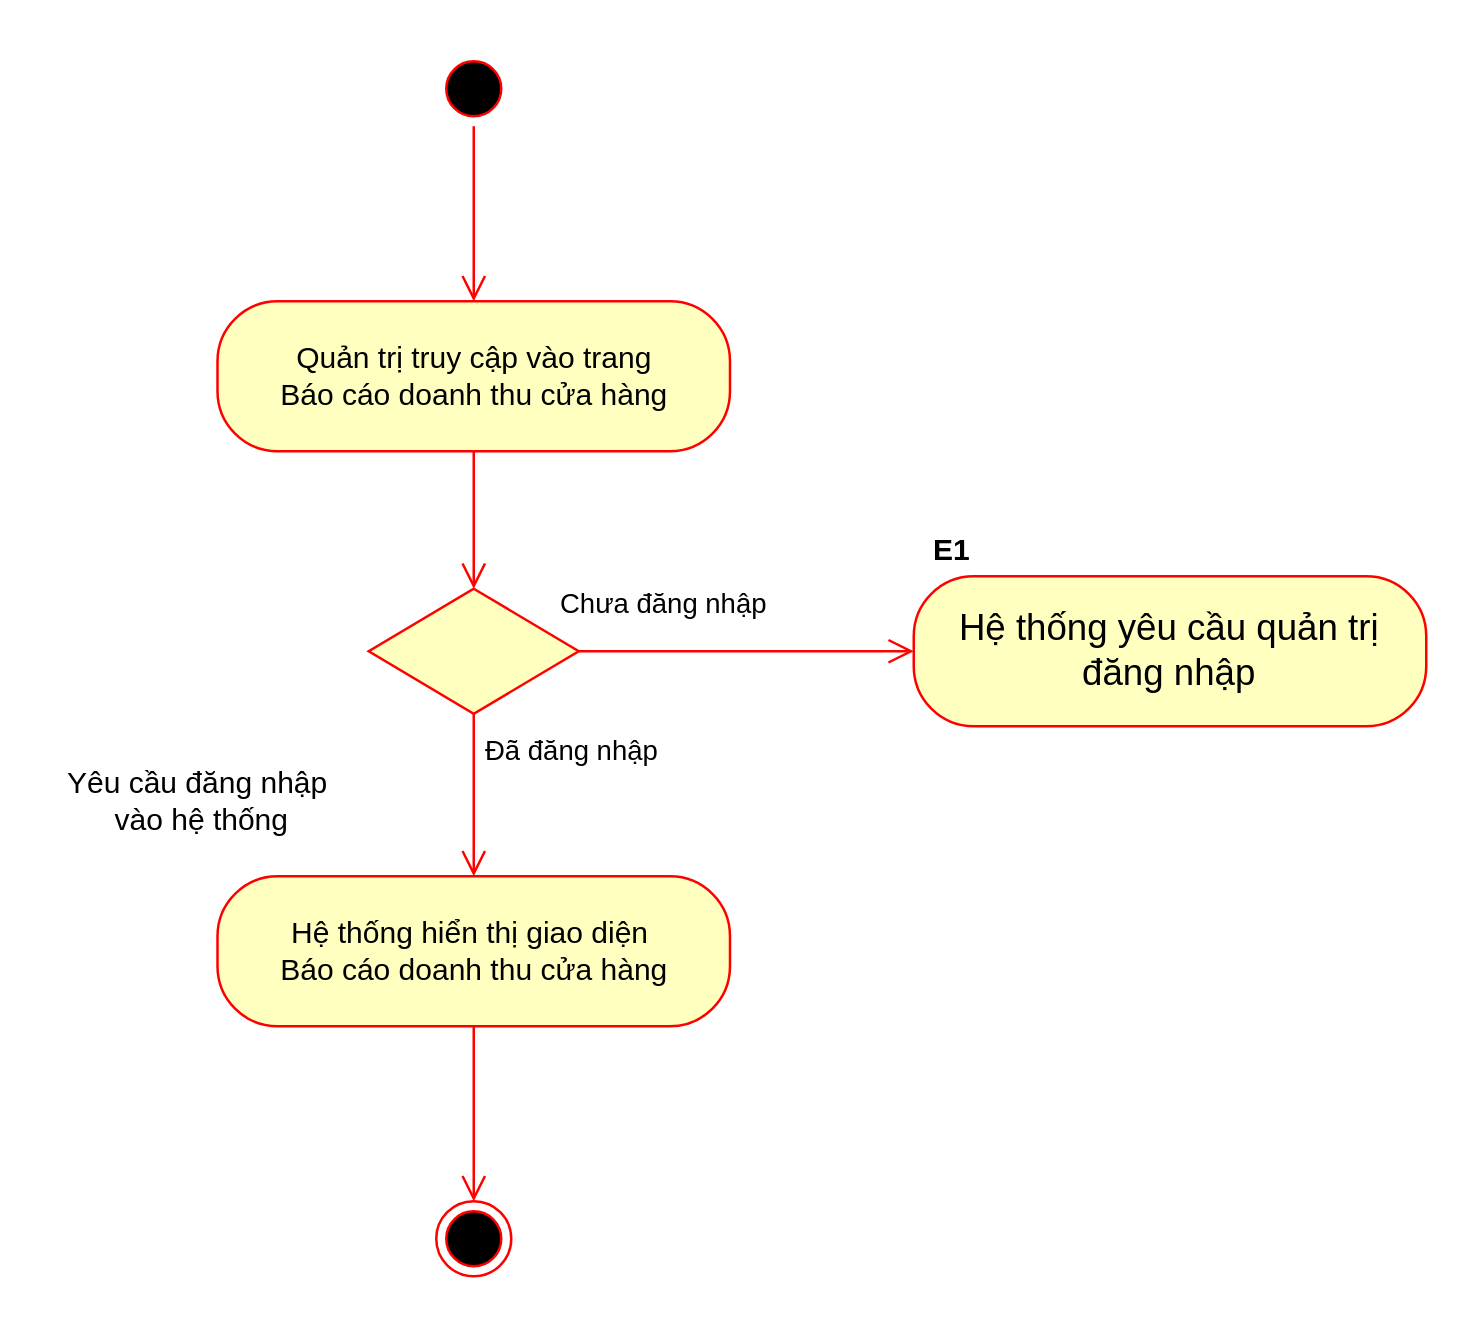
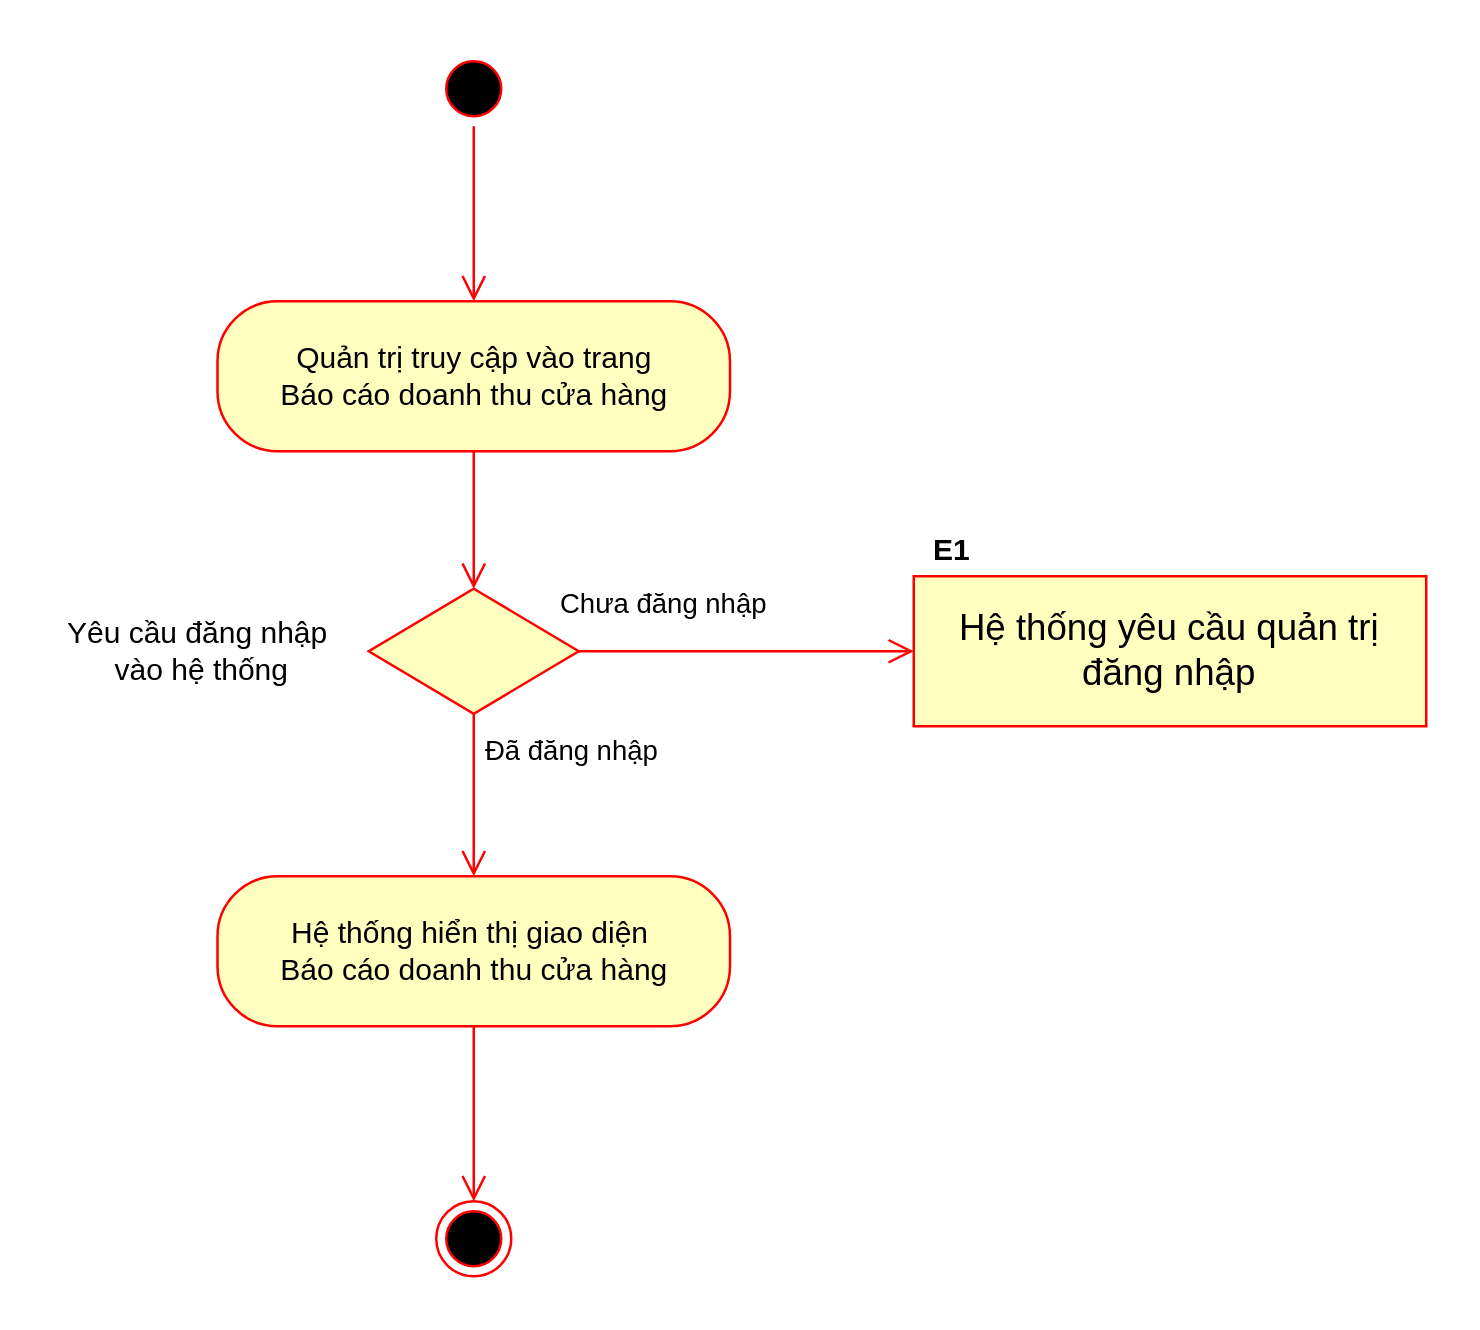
(1170, 651) -> (1170, 651)
(201, 801) -> (201, 651)
